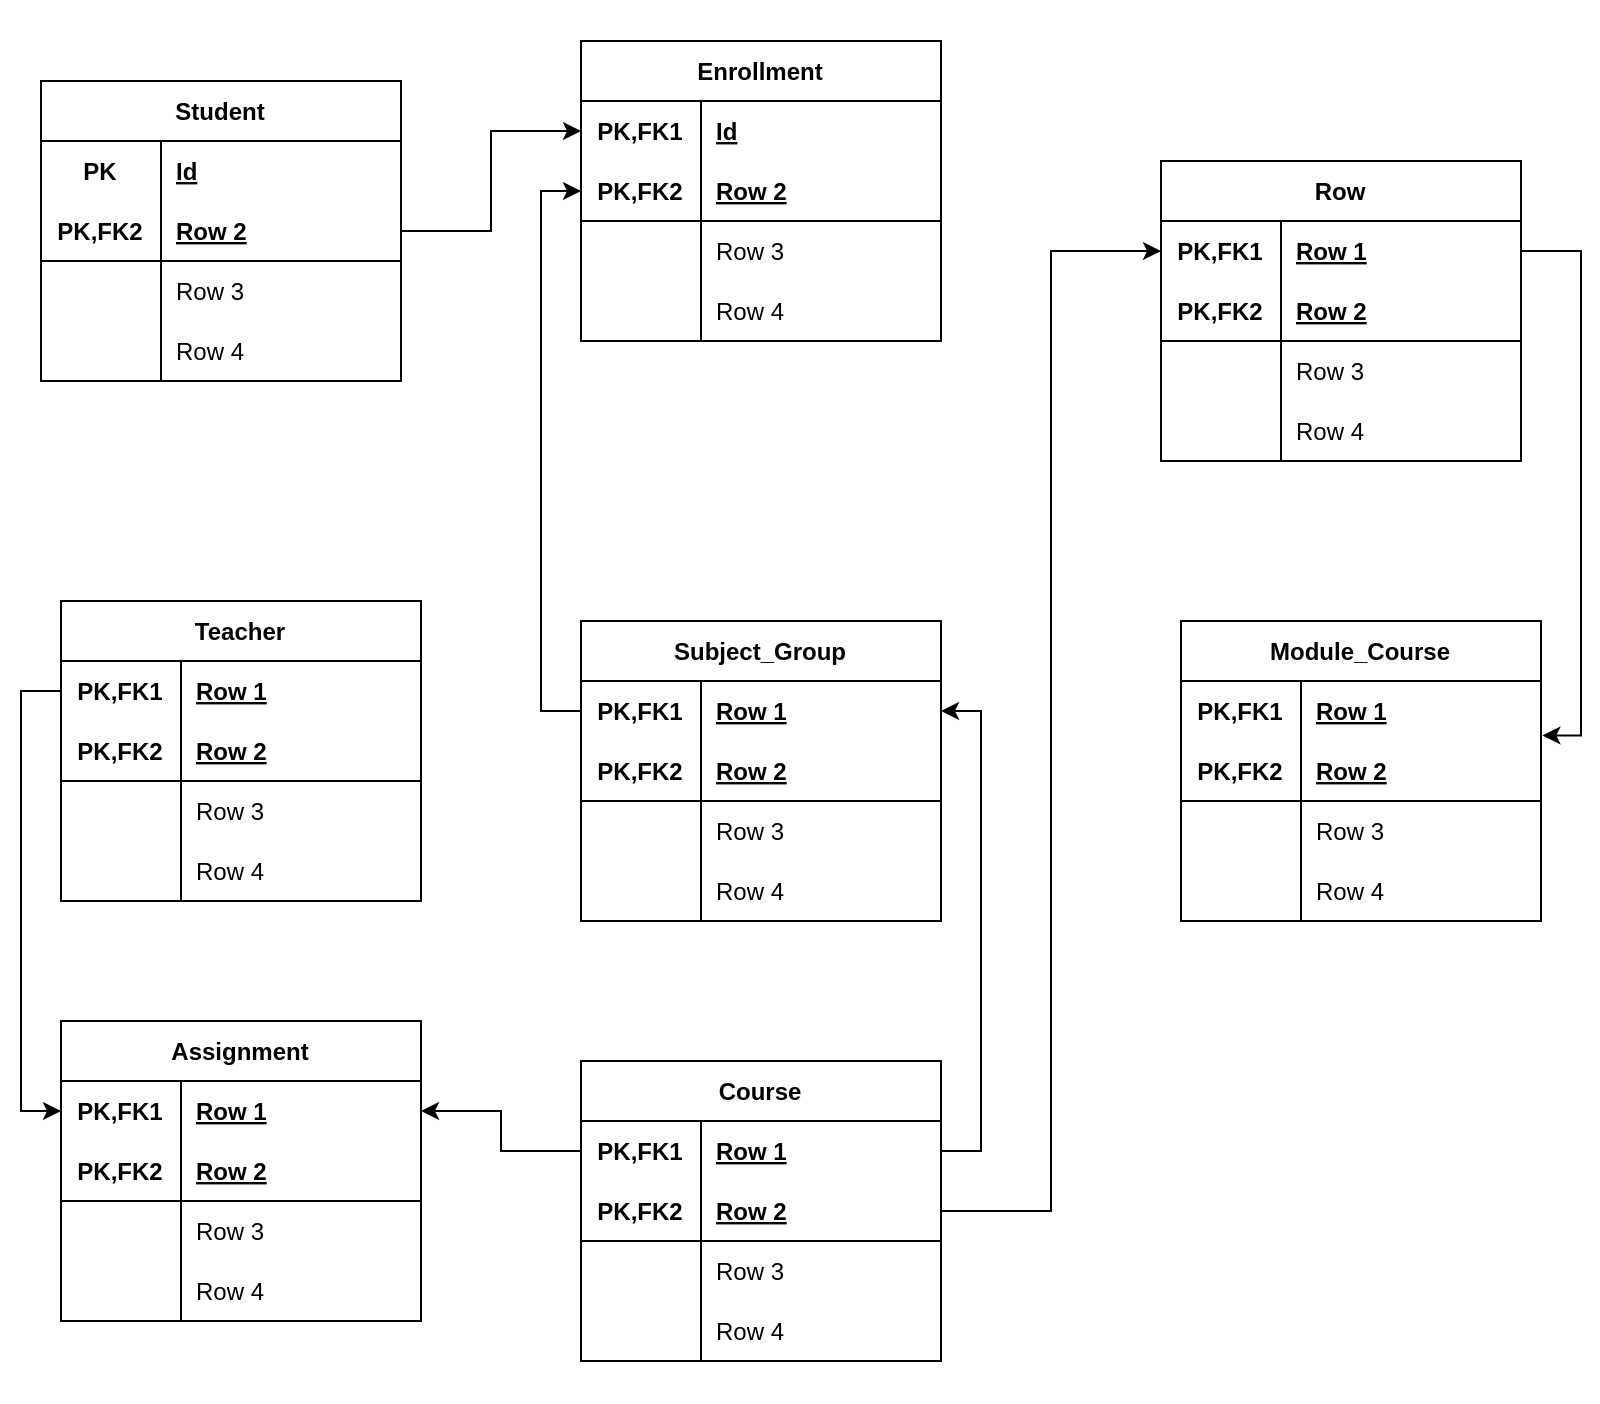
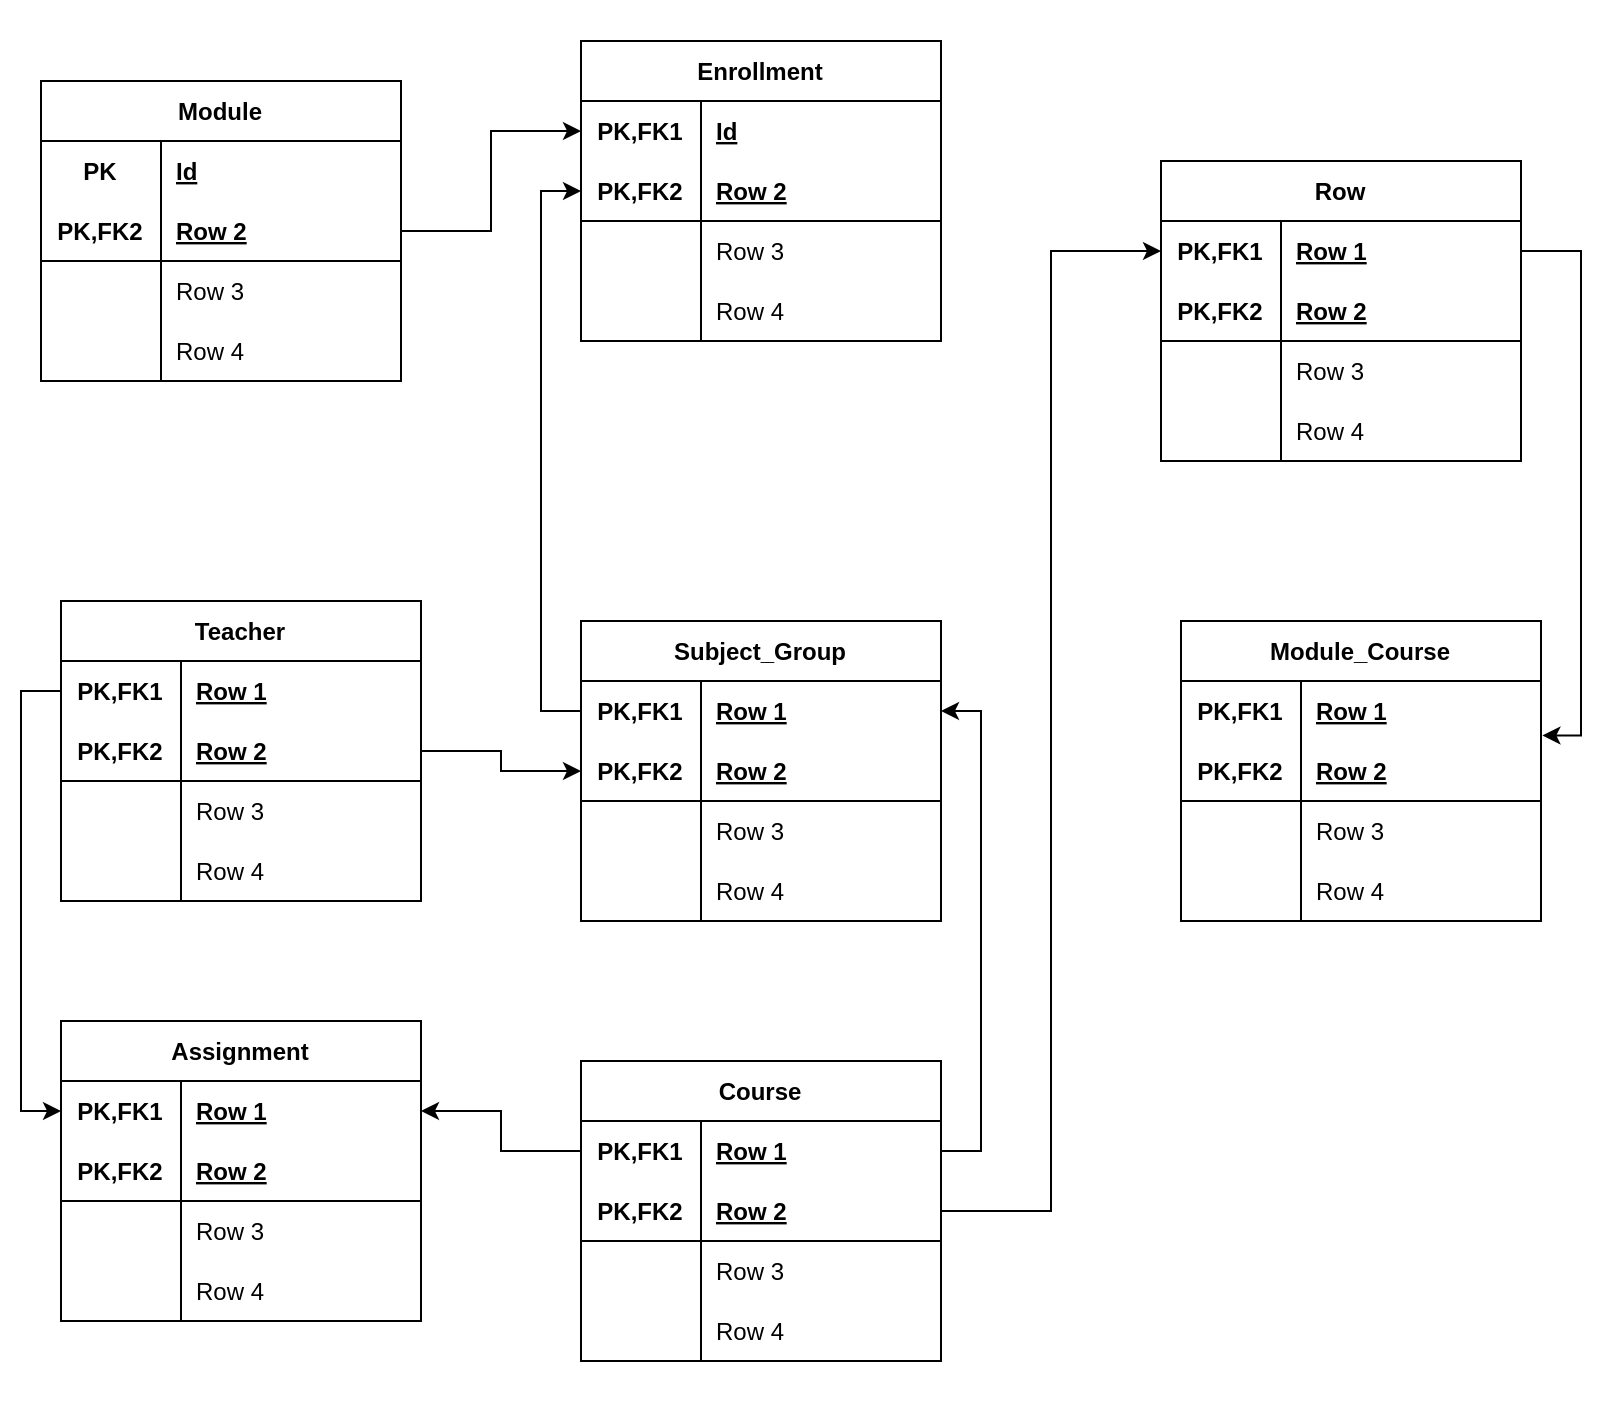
(220, 112) -> (220, 112)
none -> (501, 756)
